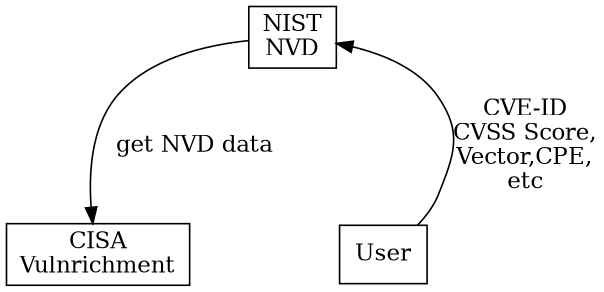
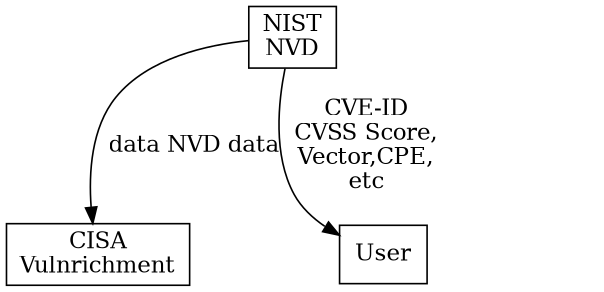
(448, 114) -> (281, 155)
(194, 146) -> (194, 146)
